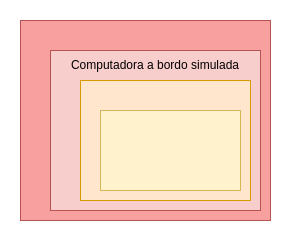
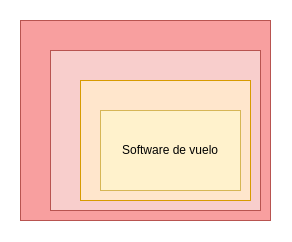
(156, 66) -> none
none -> (171, 151)
